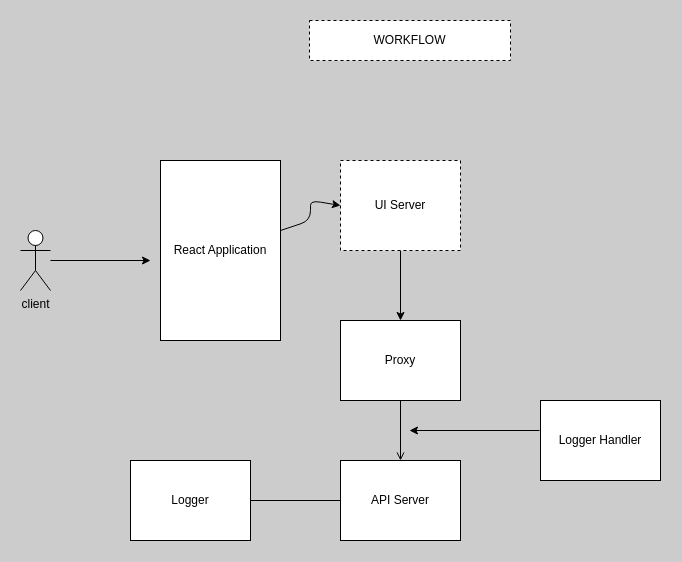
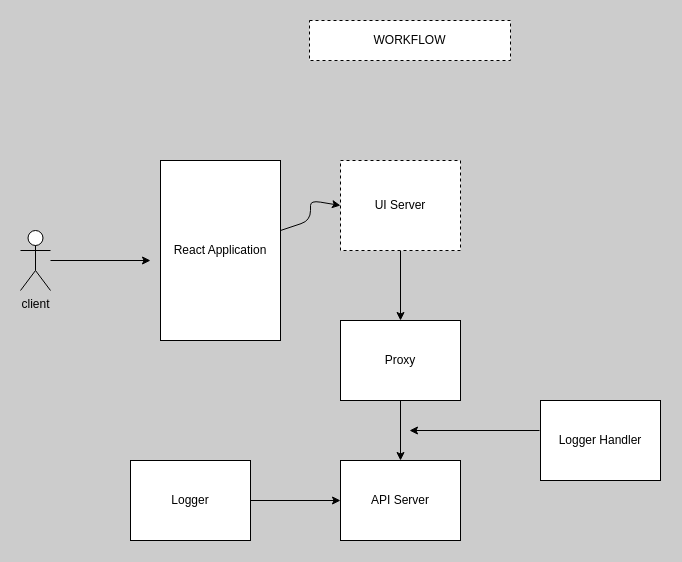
(401, 454) -> (401, 452)
(335, 501) -> (332, 501)
